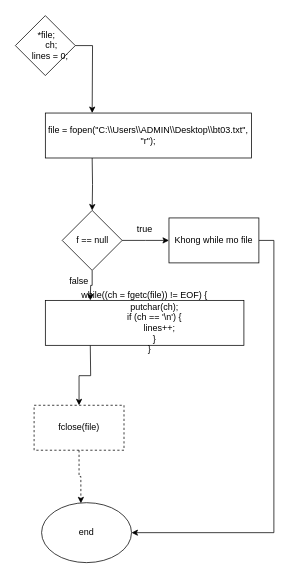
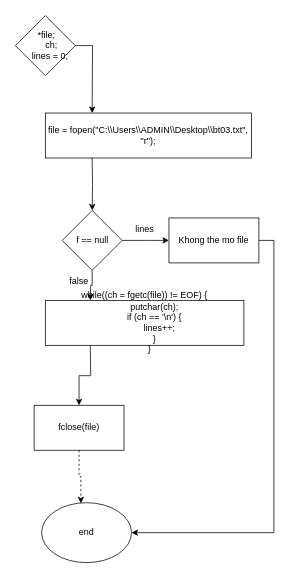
(145, 229) -> (145, 229)
(214, 240) -> (214, 240)
(79, 428) -> (79, 428)
